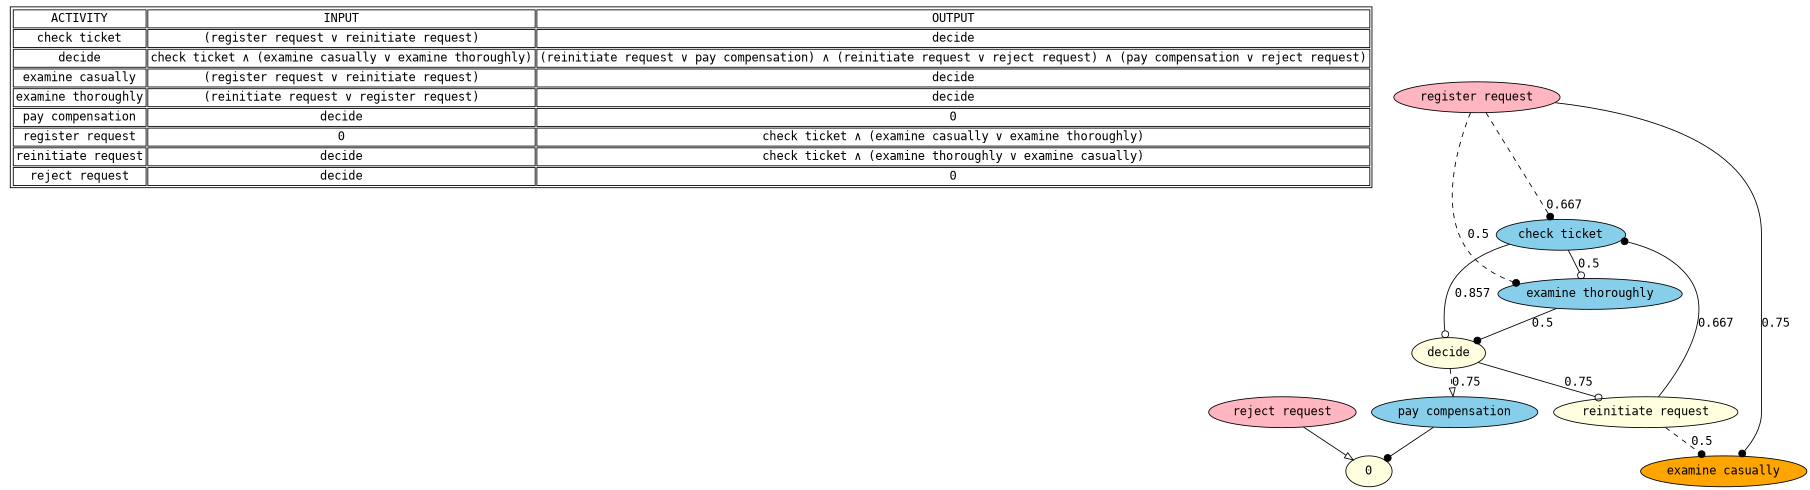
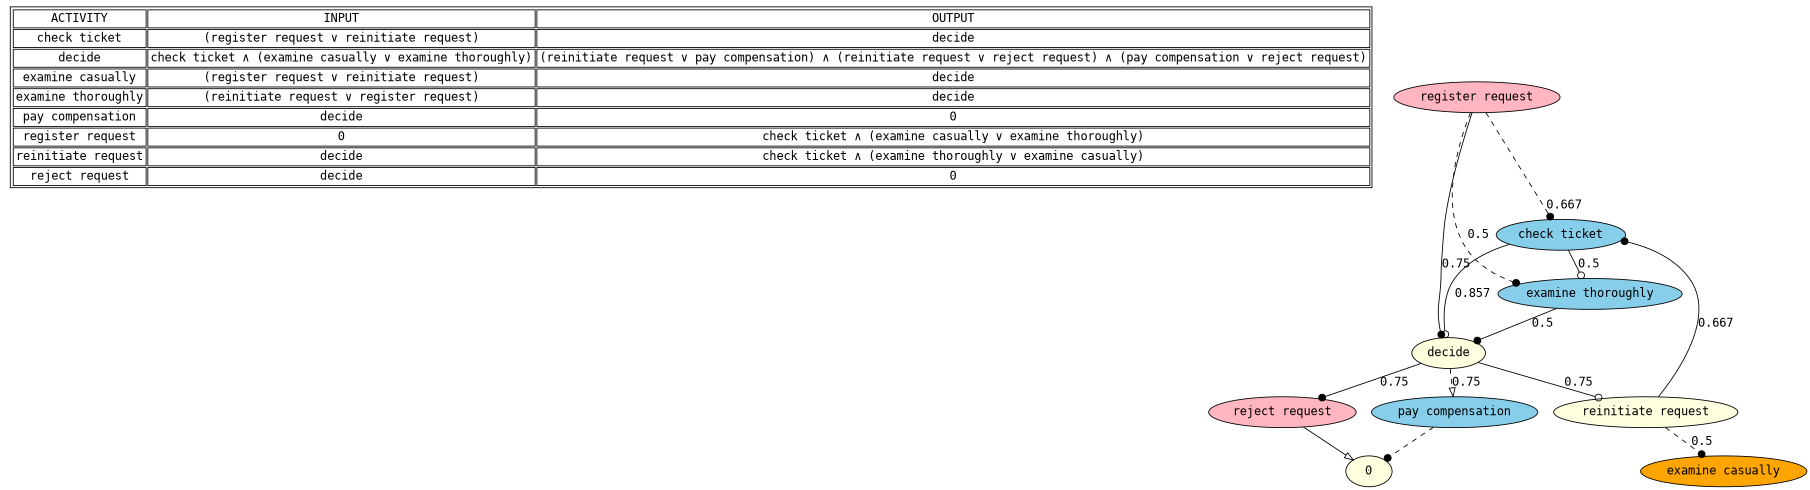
(1758, 212) -> (1445, 221)
none -> (1373, 380)
(1412, 442) -> (1412, 442)
